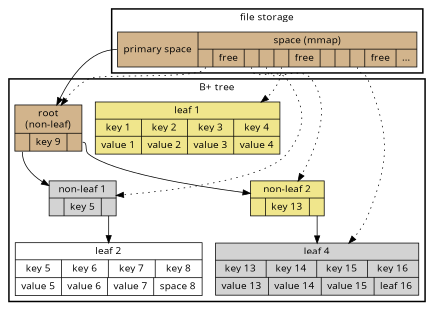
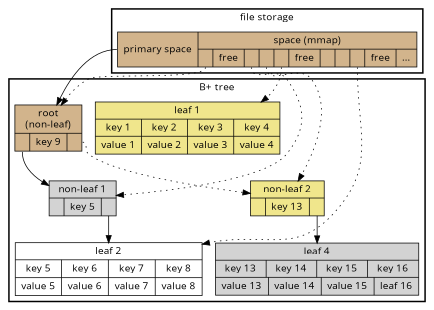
(384, 152) -> (340, 205)
(157, 178) -> (157, 178)
(178, 286) -> (179, 286)
